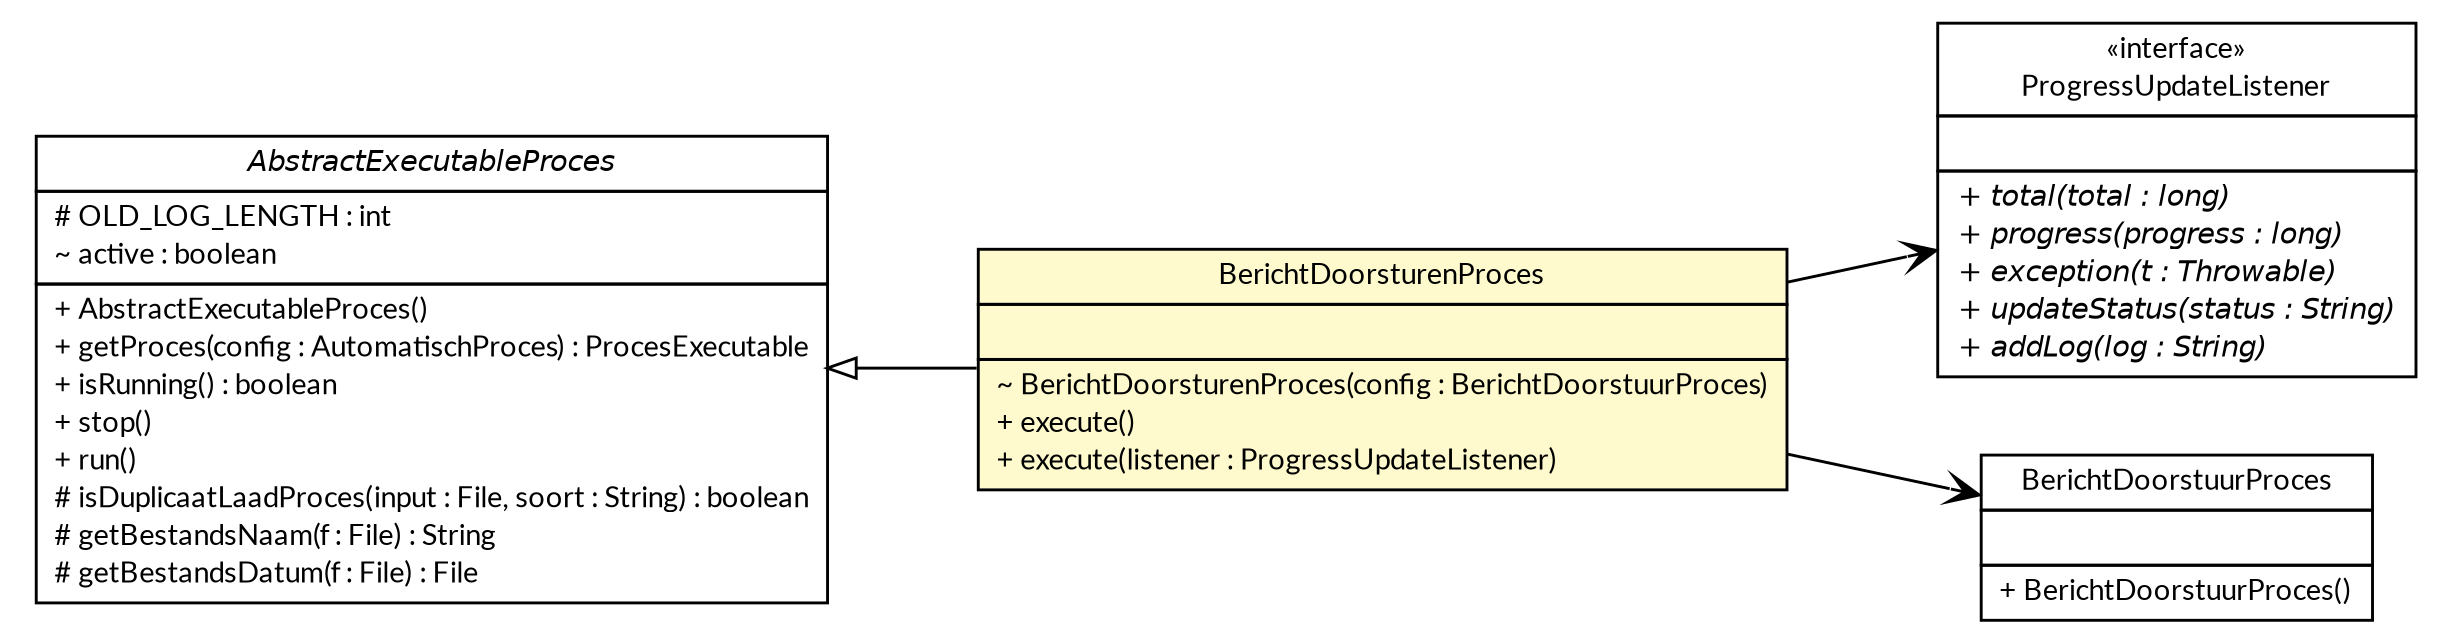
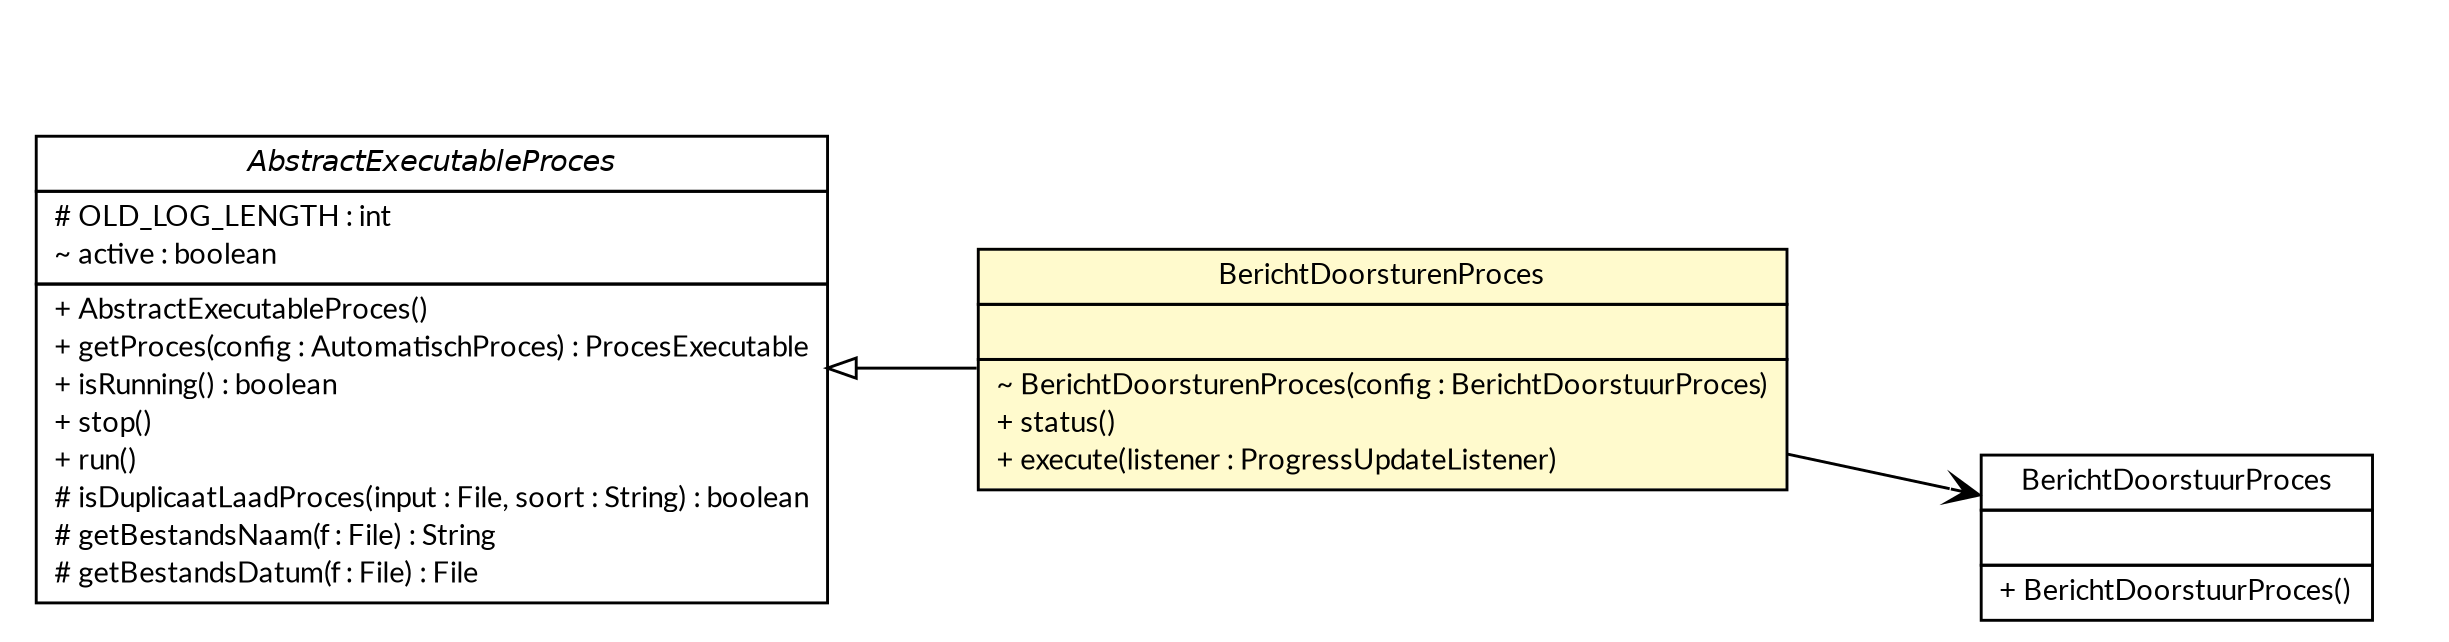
(2175, 200) -> none
(1067, 423) -> (1057, 423)
